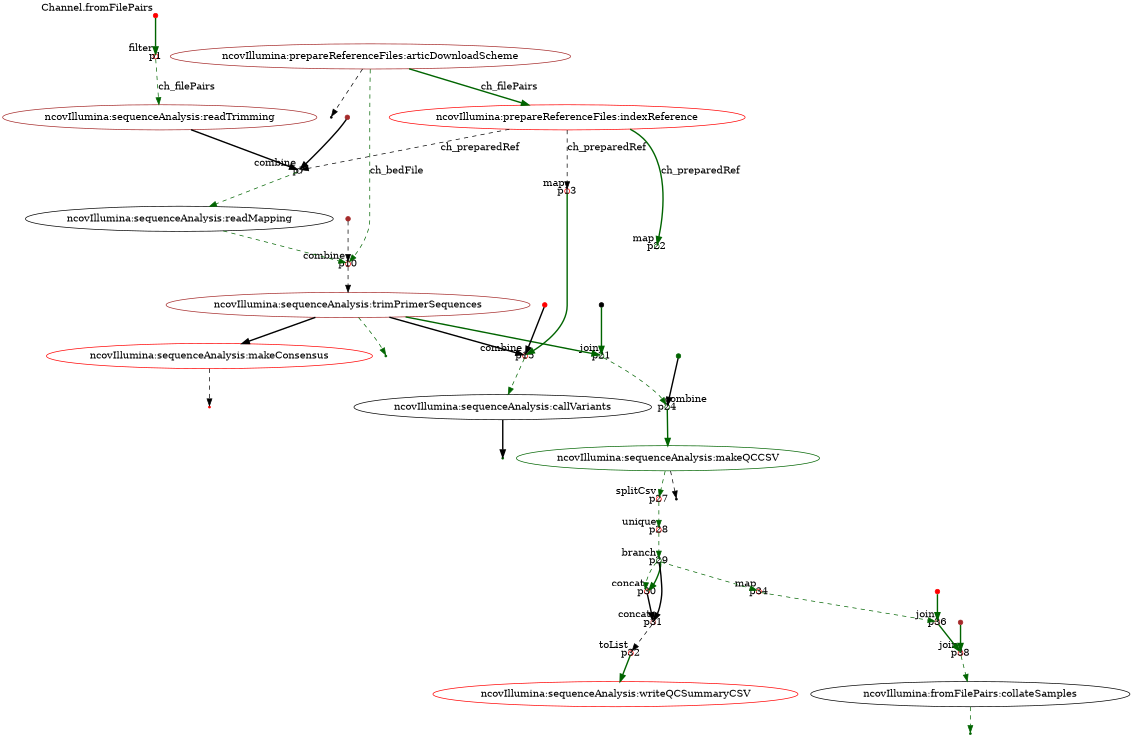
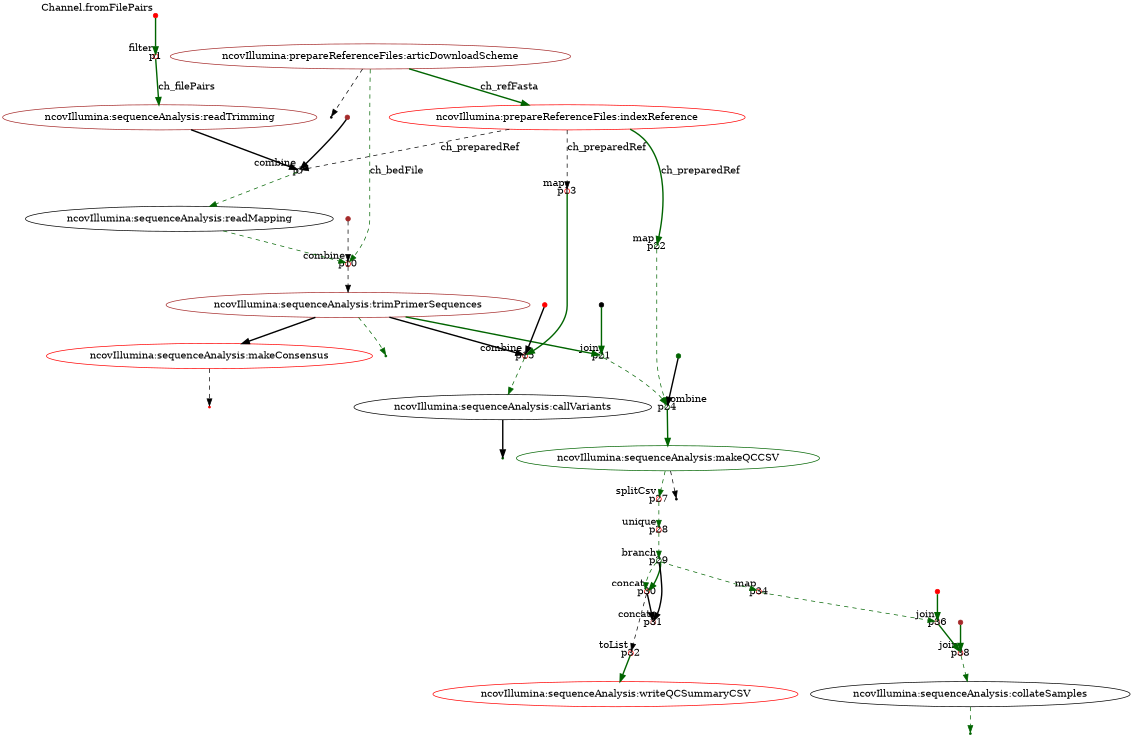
(157, 78) -> (157, 78)
(509, 87) -> (509, 87)
none -> (657, 324)
(644, 635) -> (640, 619)
(970, 694) -> (970, 694)
